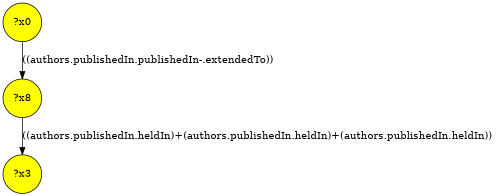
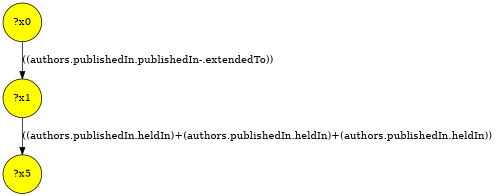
(22, 98) -> (22, 98)
(22, 174) -> (22, 174)
